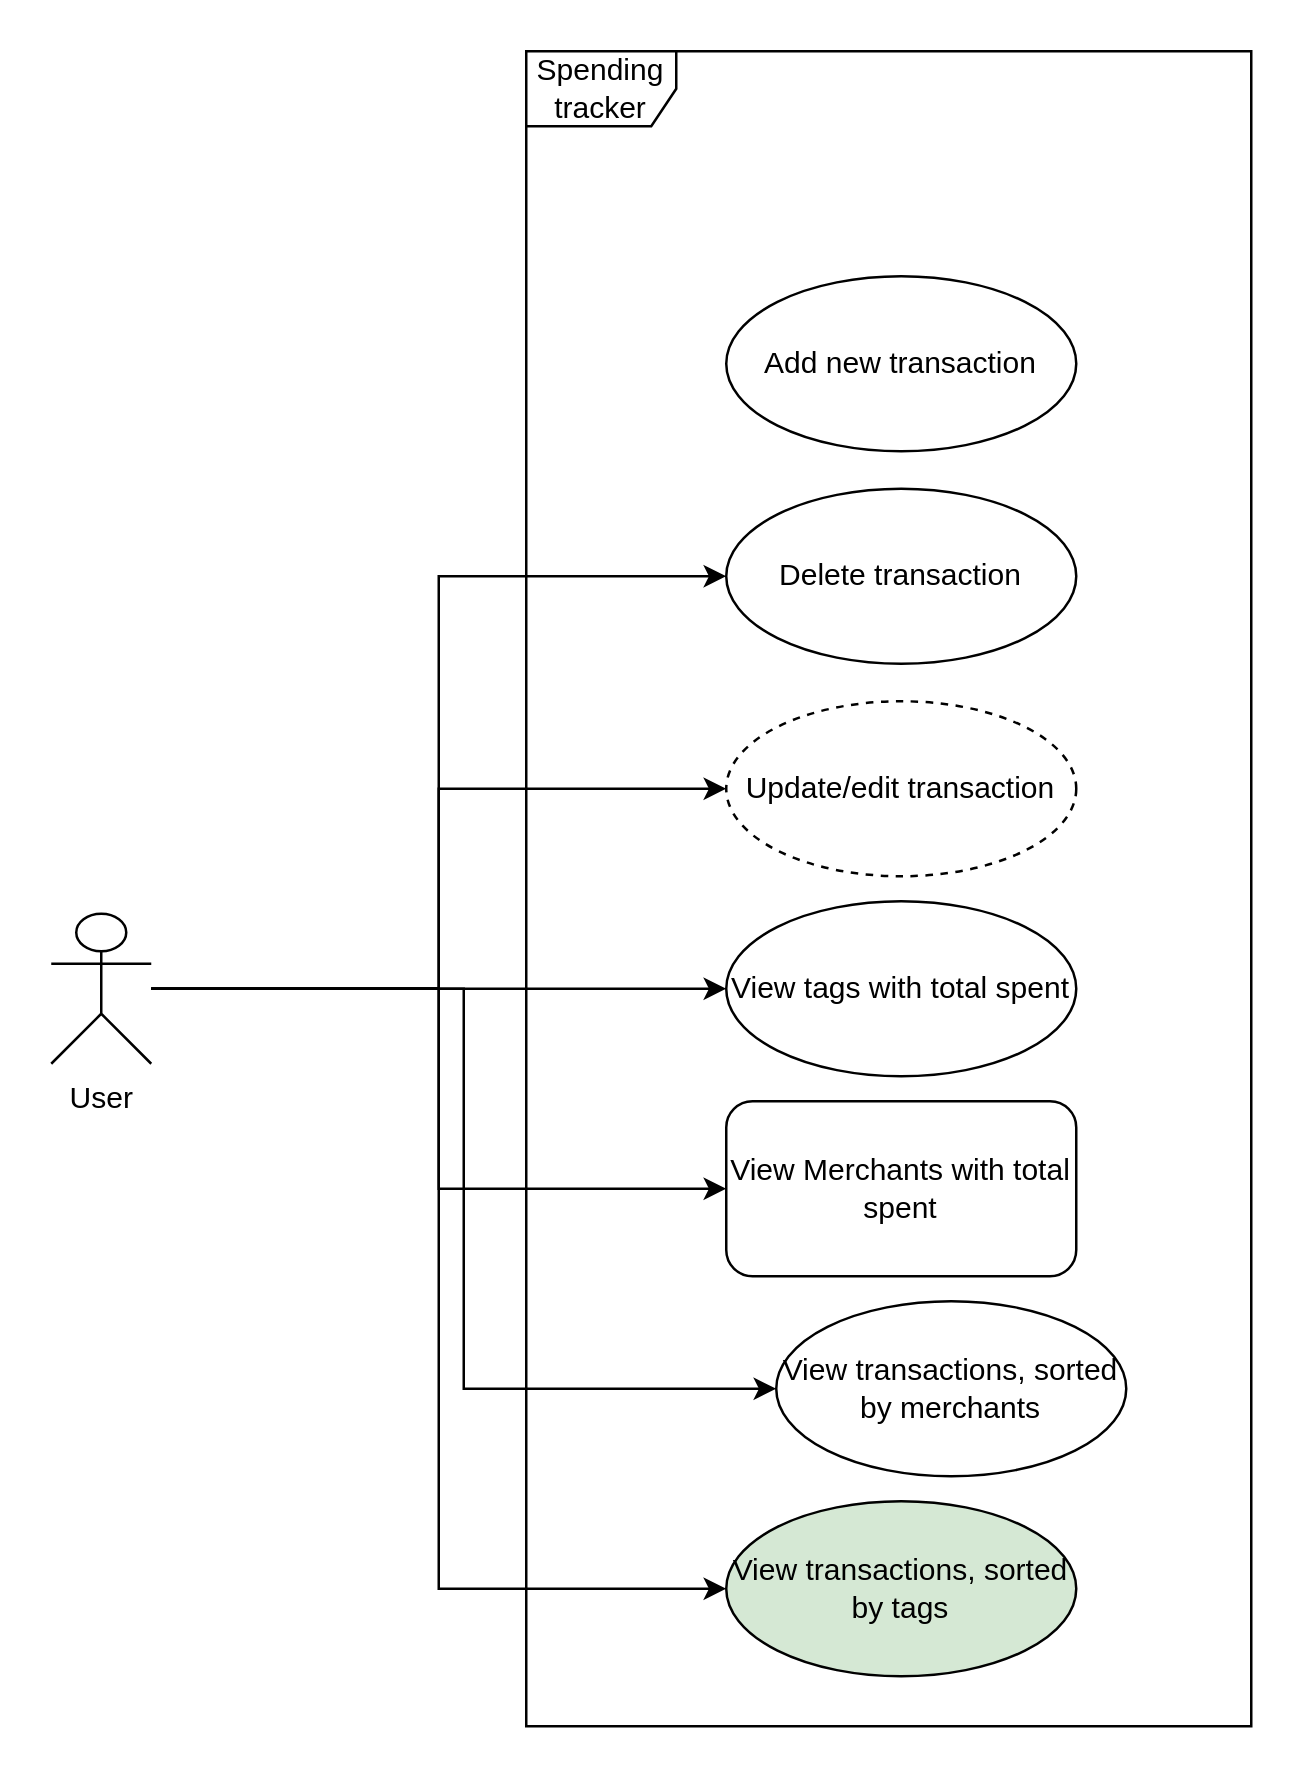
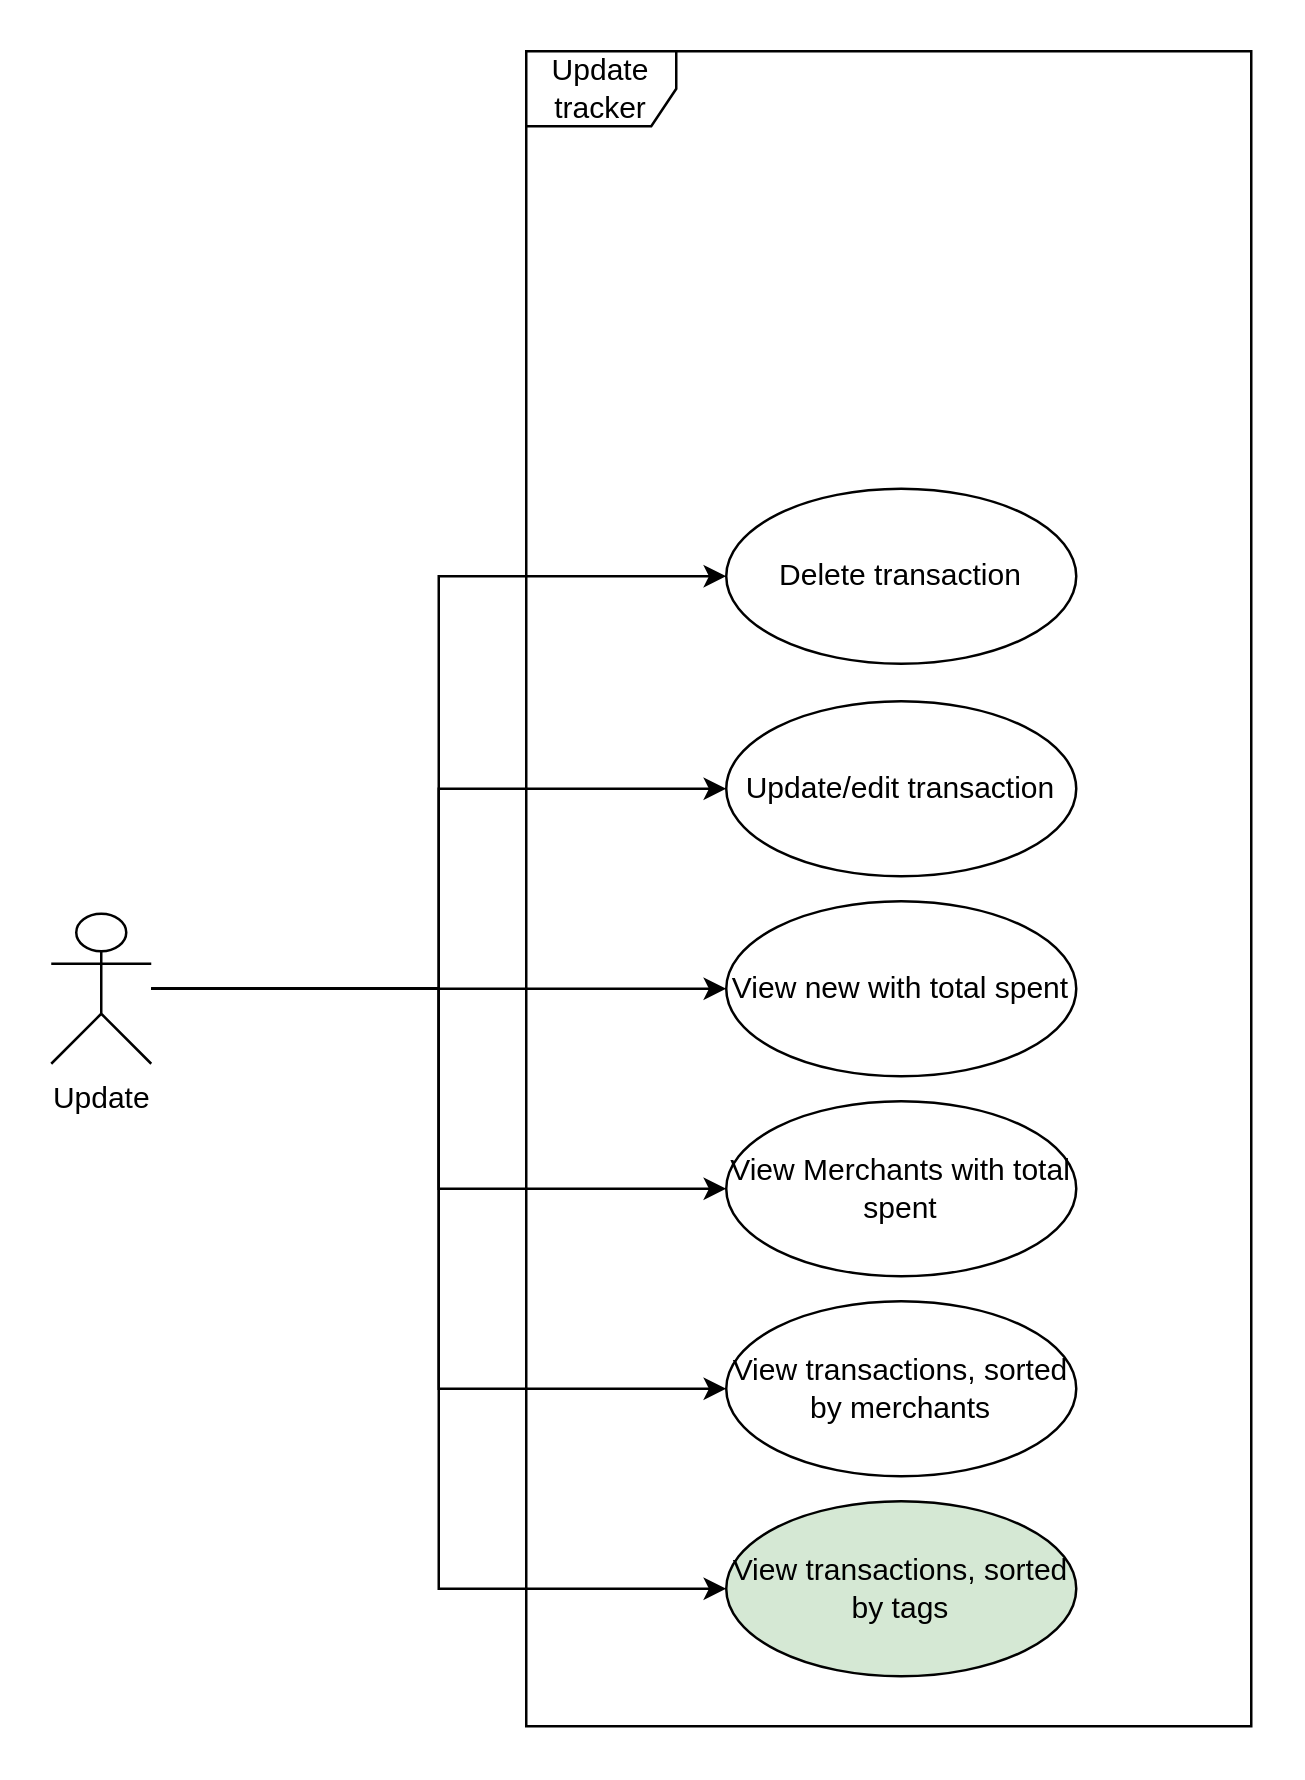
(601, 89) -> (601, 89)
(901, 364) -> none
(901, 789) -> (901, 789)
(901, 989) -> (901, 989)
(103, 1099) -> (103, 1099)
(901, 1189) -> (901, 1189)
(951, 1389) -> (901, 1389)
